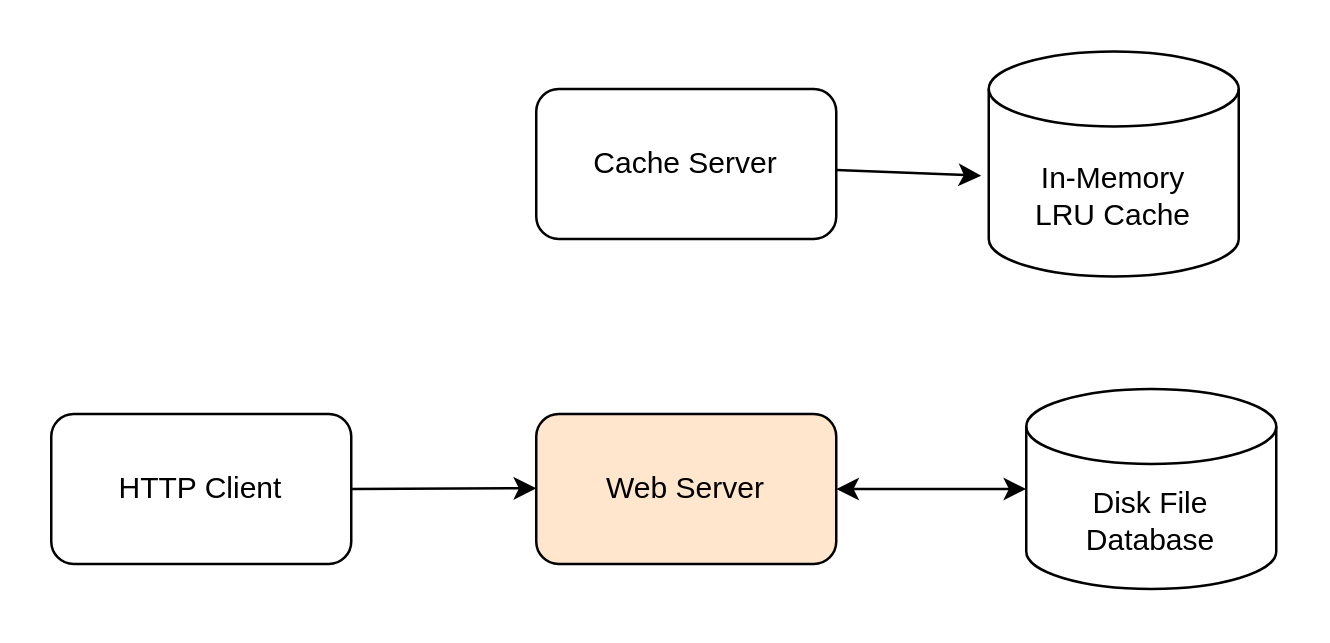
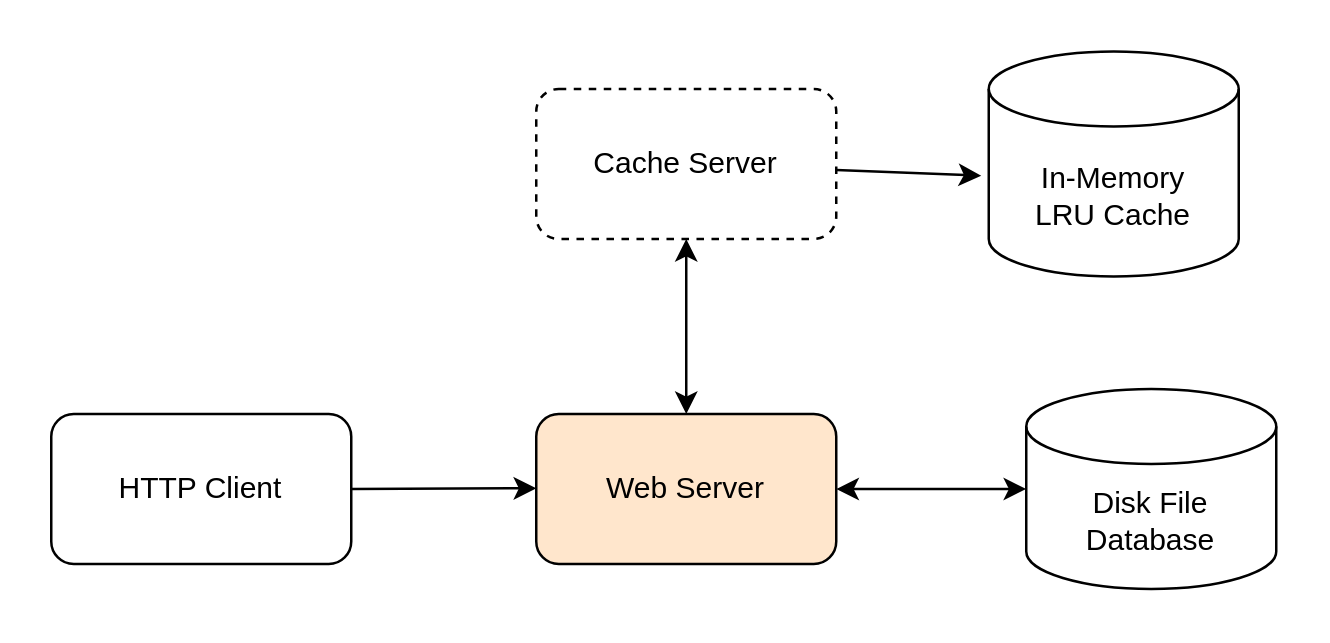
(686, 164) -> (686, 164)
none -> (686, 327)
